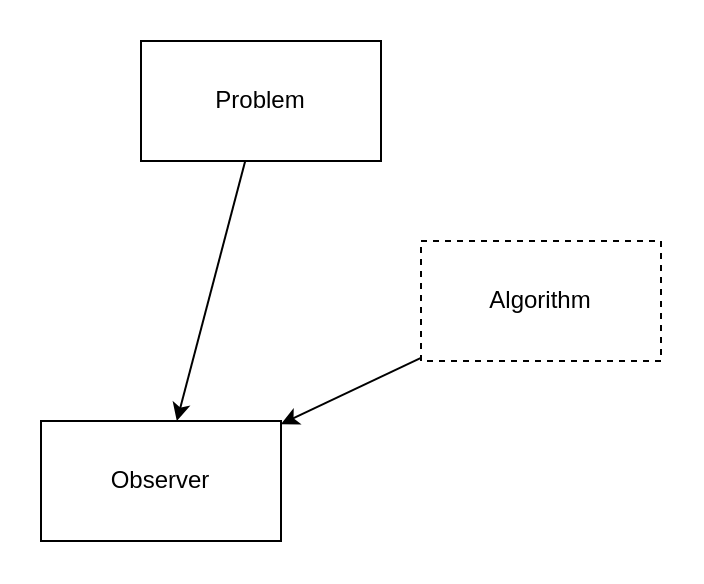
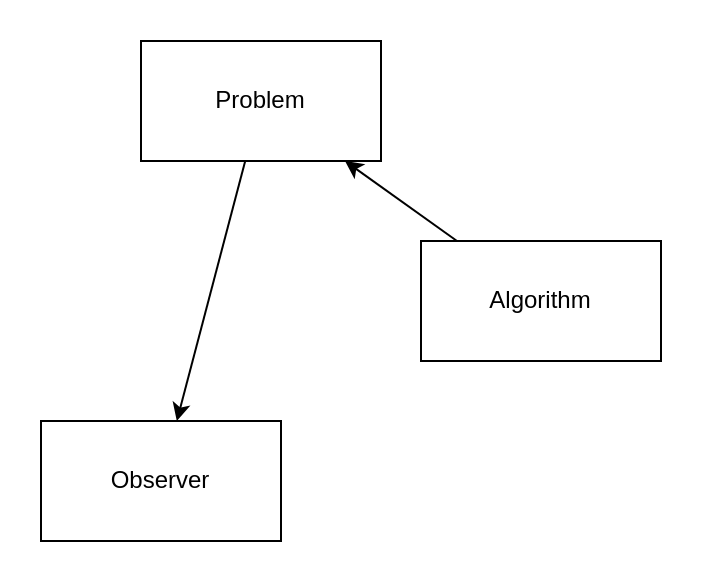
(541, 301) -> (541, 301)
(357, 388) -> (406, 205)
